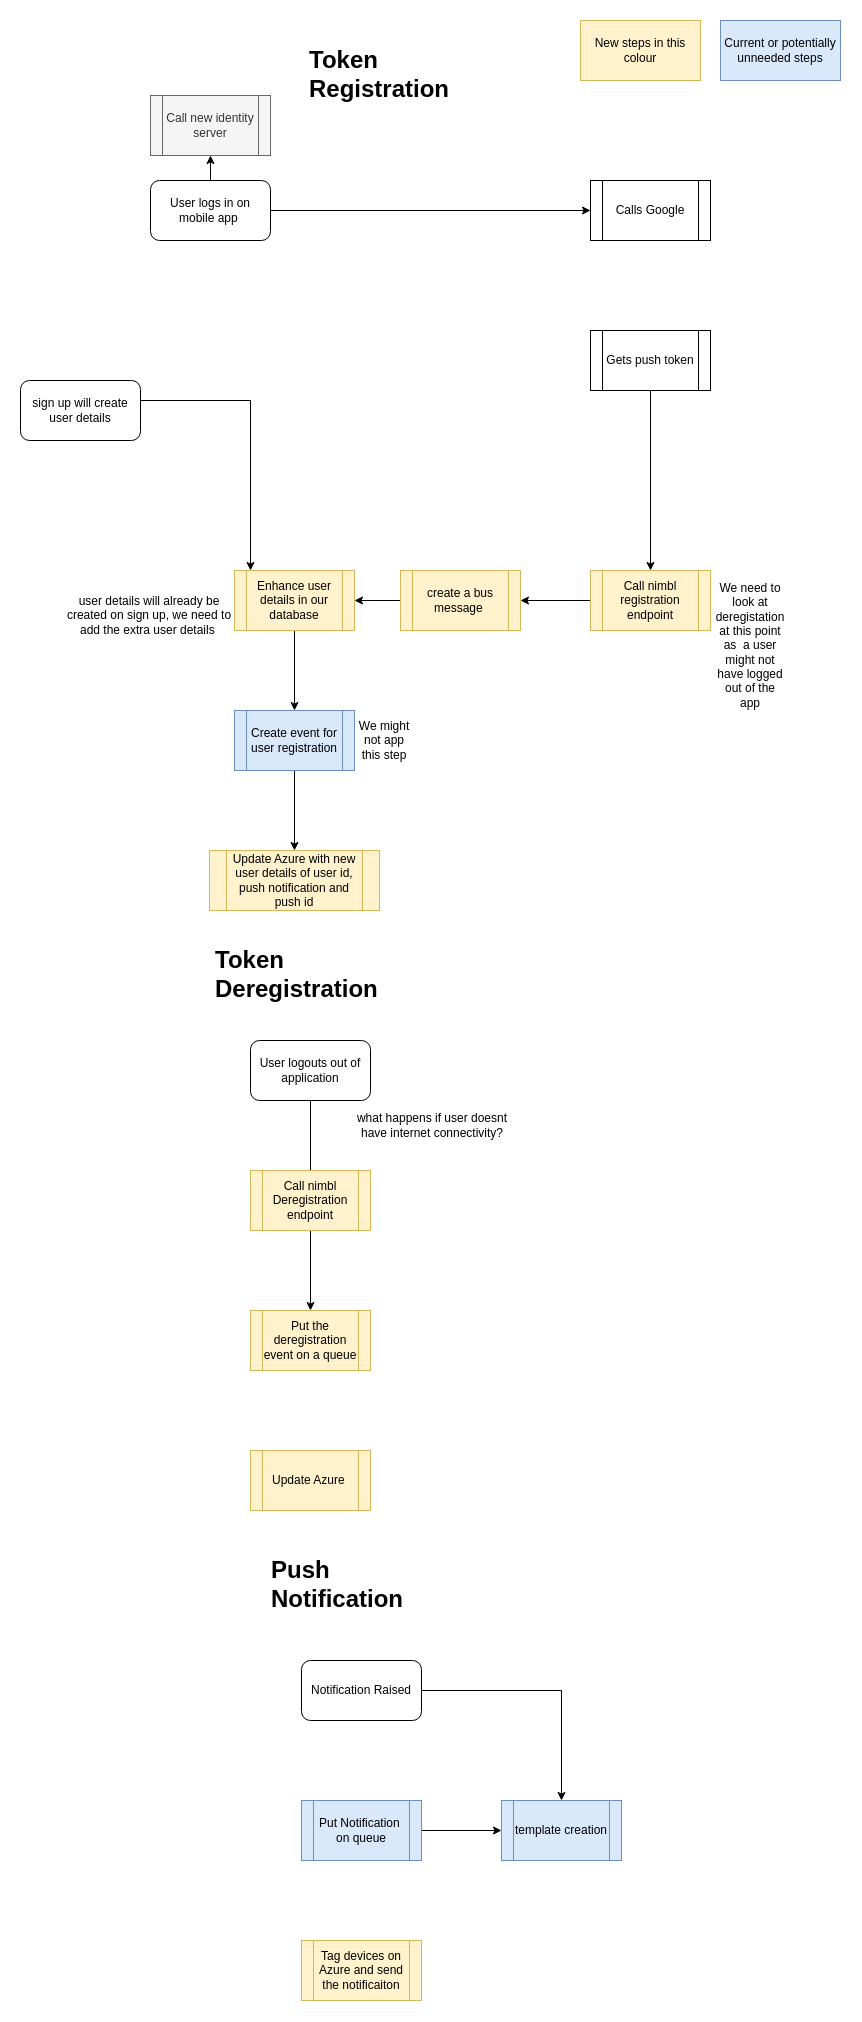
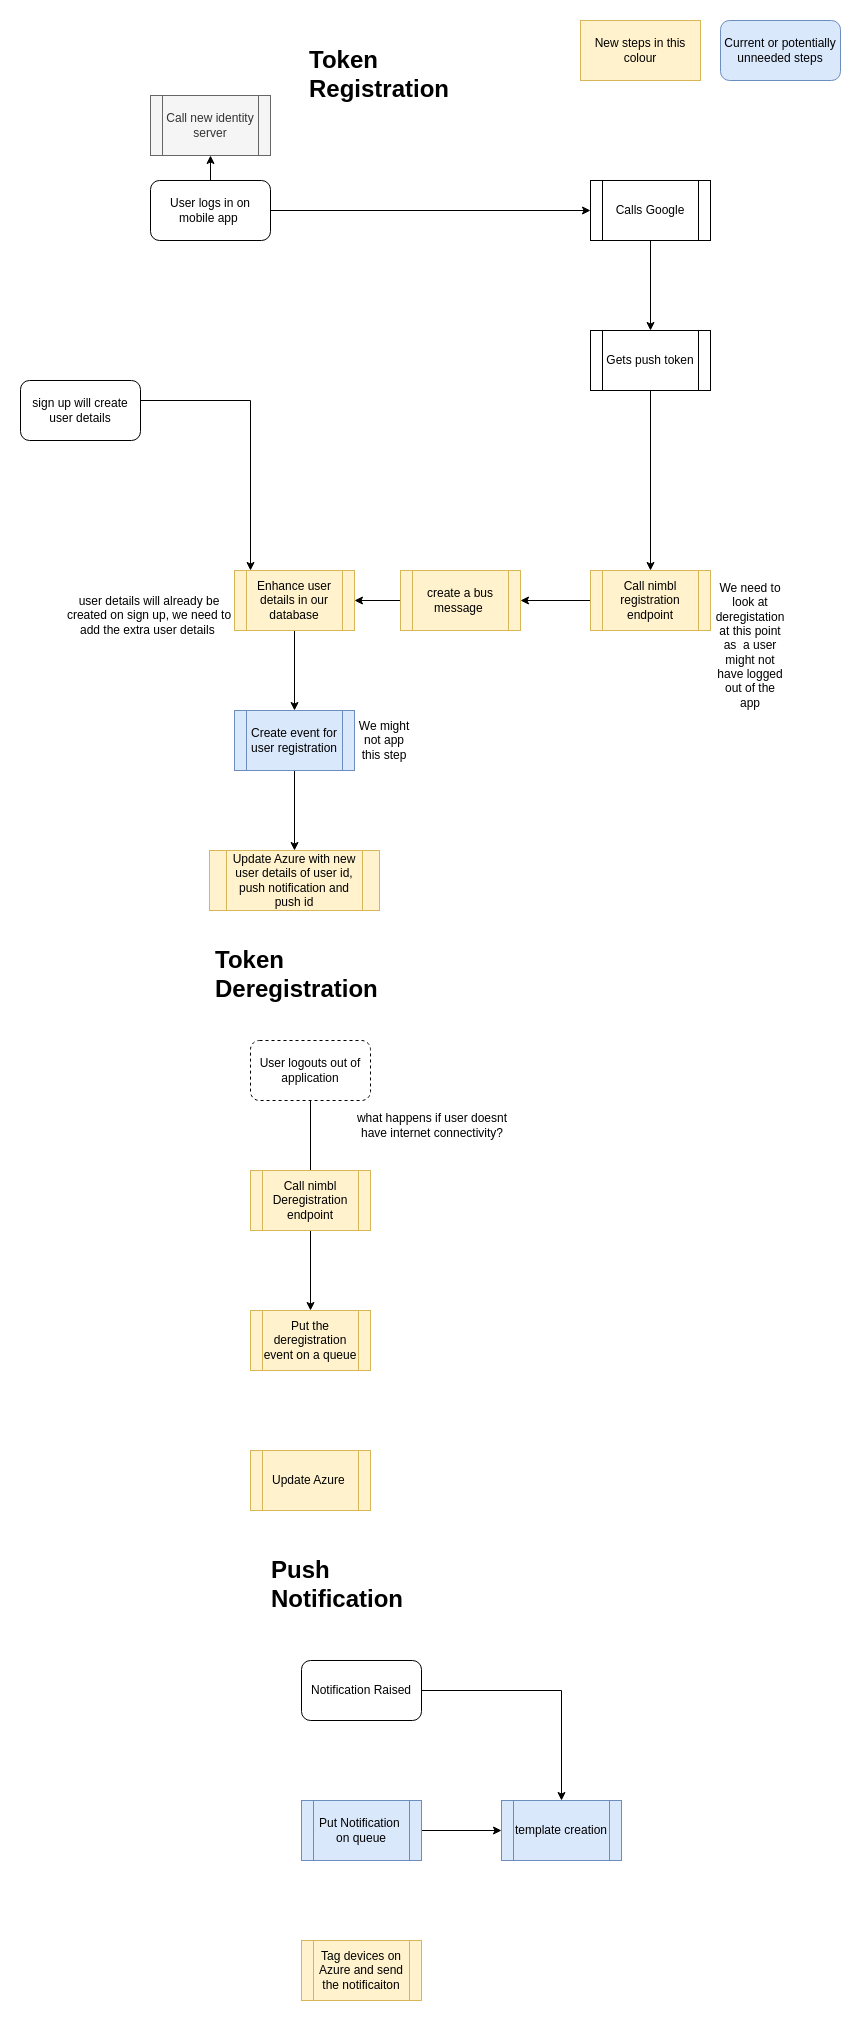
(781, 51) -> (781, 51)
none -> (651, 282)
(311, 1071) -> (311, 1071)
